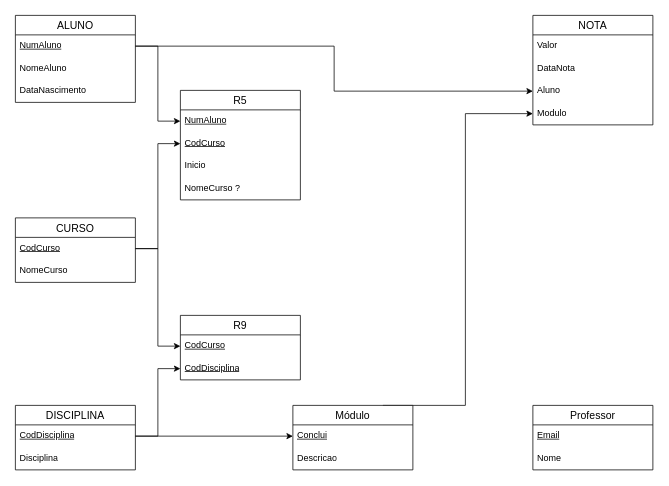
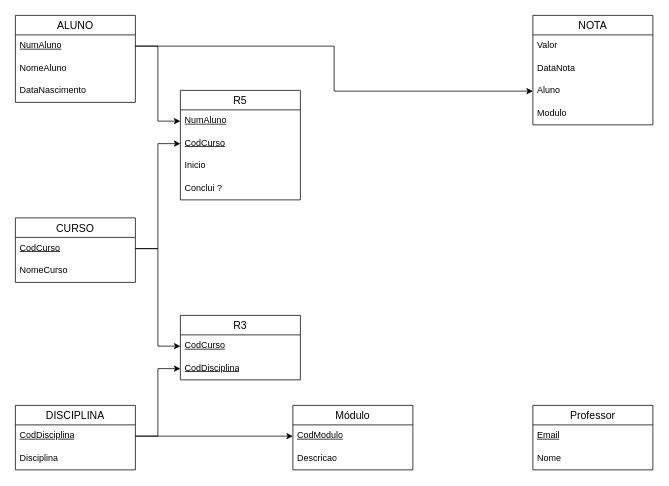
(211, 188) -> (204, 188)
(465, 256) -> none
(240, 326) -> (240, 326)
(313, 436) -> (319, 436)
